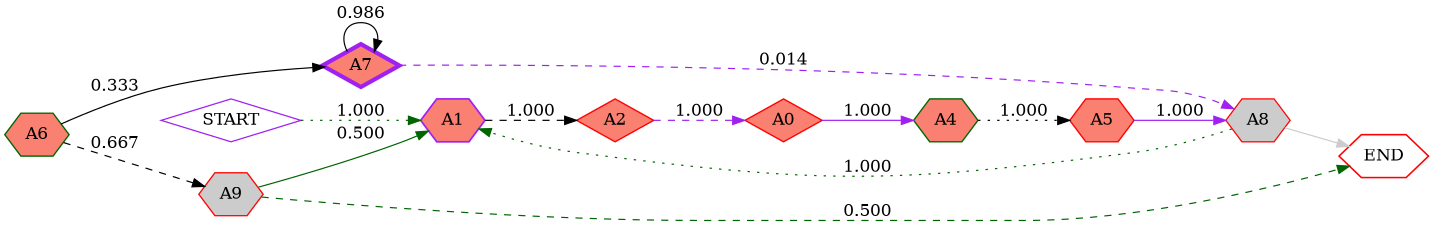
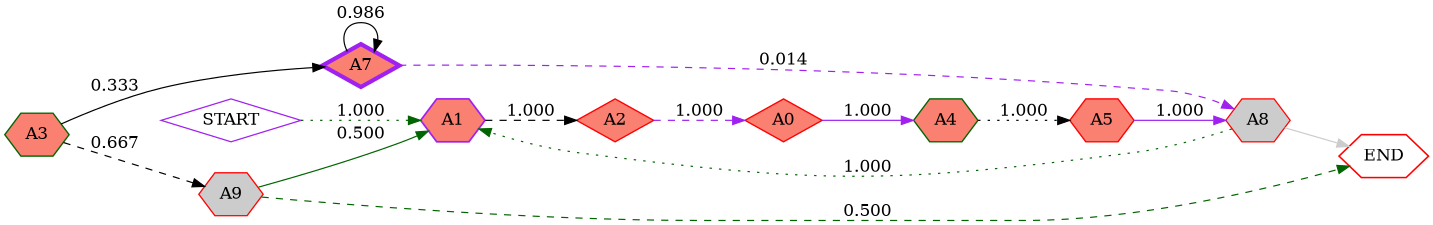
(37, 135) -> (37, 135)
